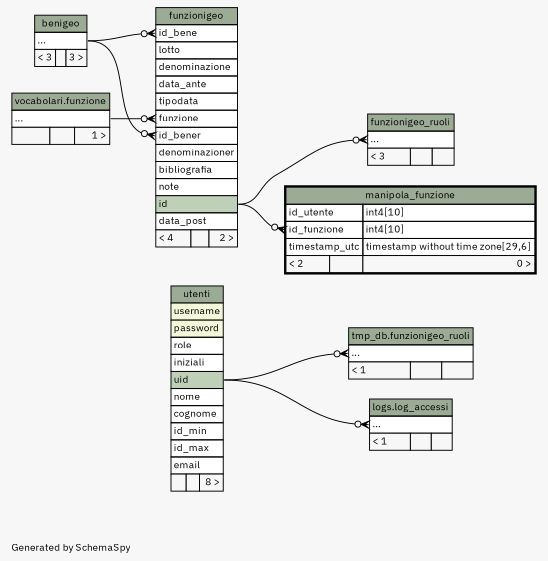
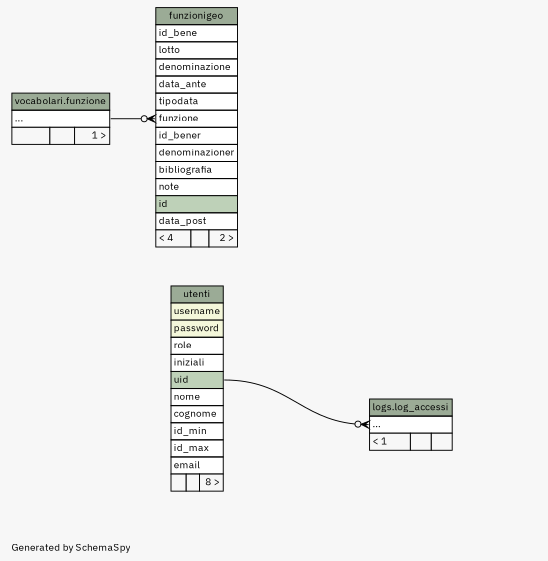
(60, 41) -> none
(410, 140) -> none
(410, 230) -> none
(410, 353) -> none
